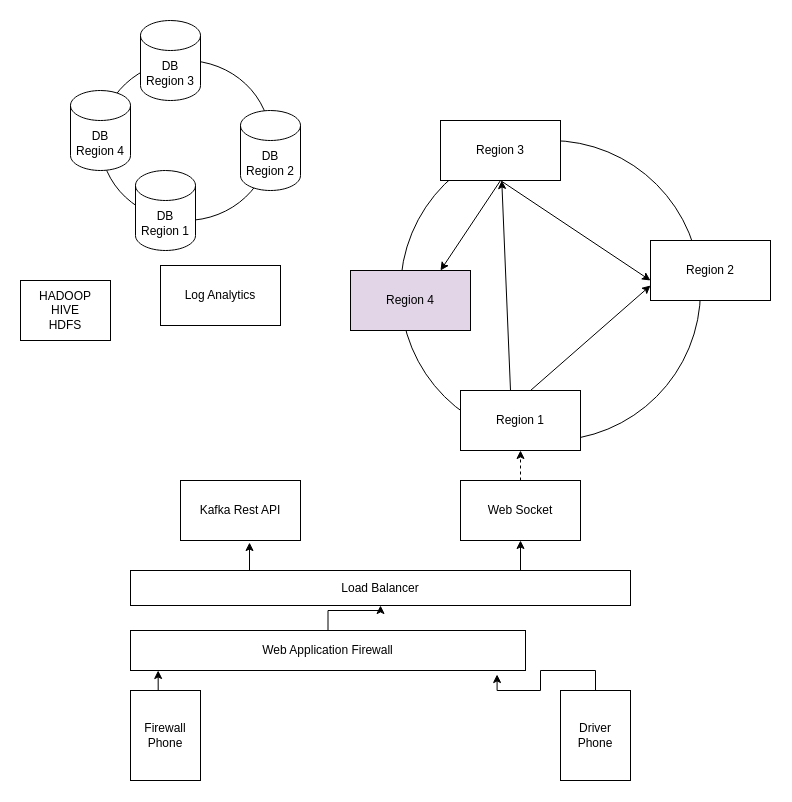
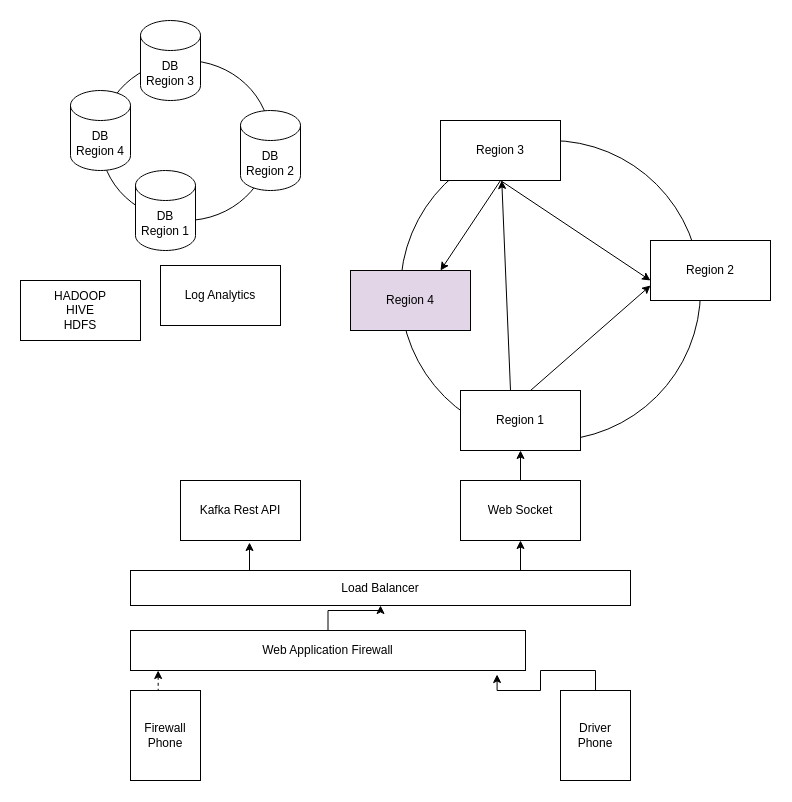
(66, 311) -> (81, 311)
(521, 468) -> (521, 468)
(158, 685) -> (158, 685)
